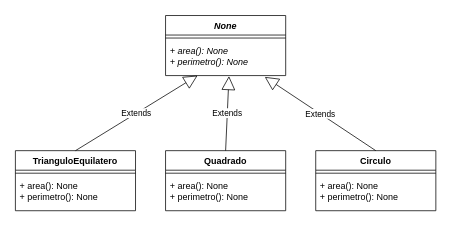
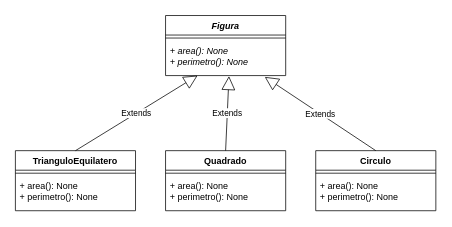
(225, 26) -> (225, 26)
